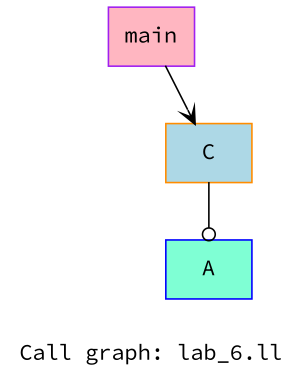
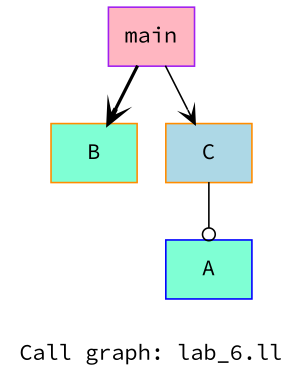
none -> (94, 153)
